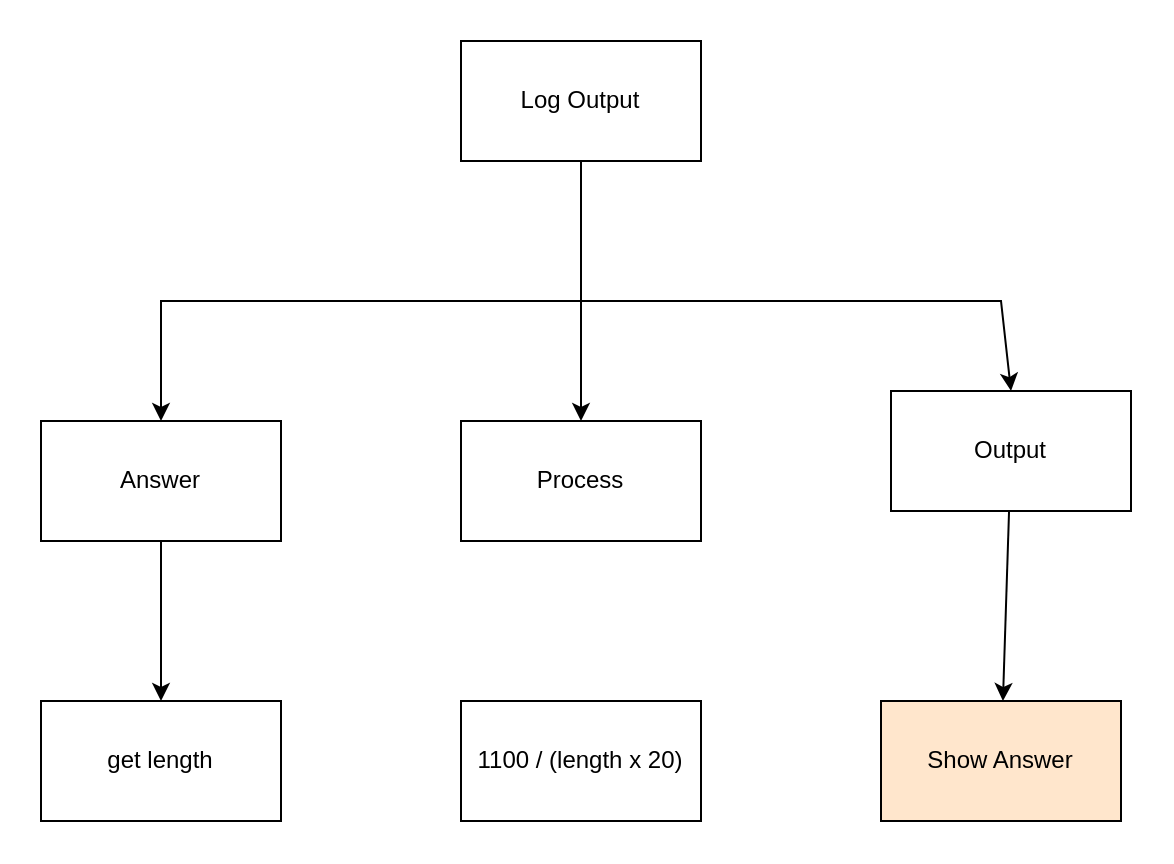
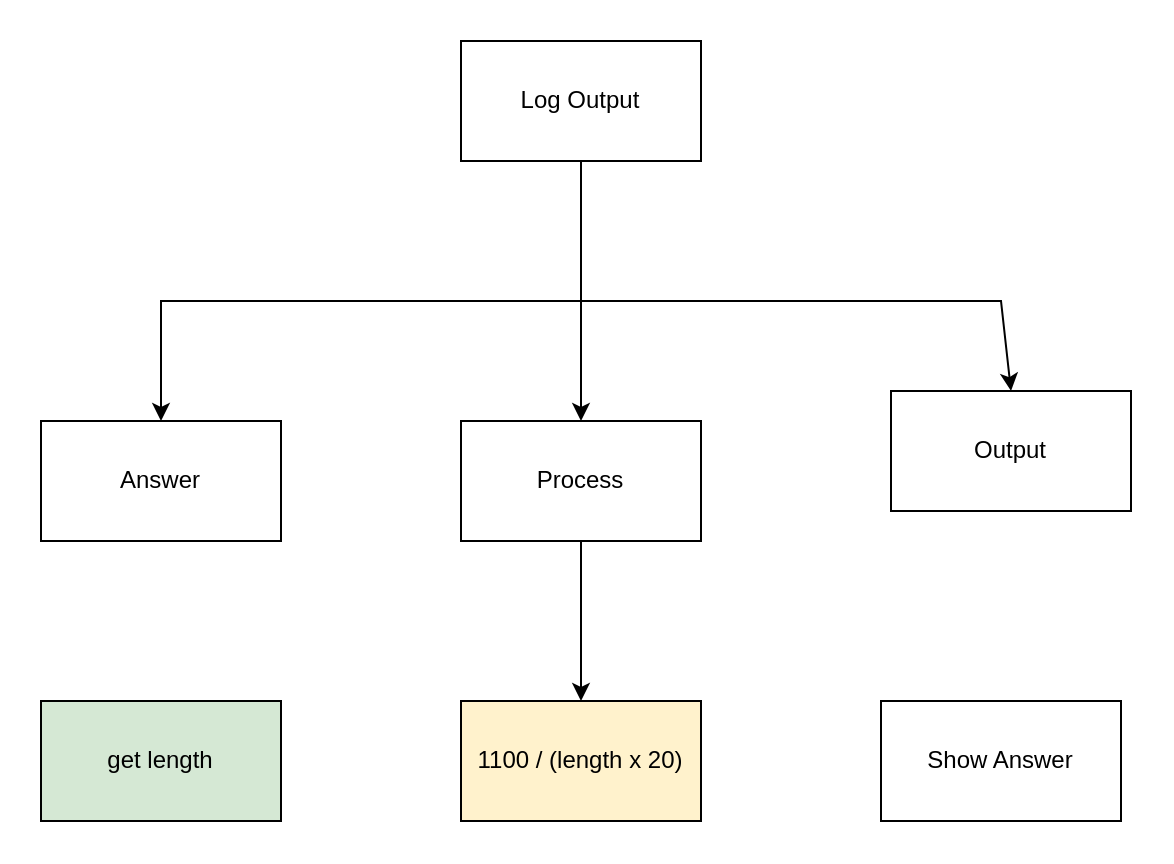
(1006, 599) -> none
(161, 614) -> none
none -> (581, 614)
(161, 761) -> (161, 761)
(581, 761) -> (581, 761)
(1001, 761) -> (1001, 761)
